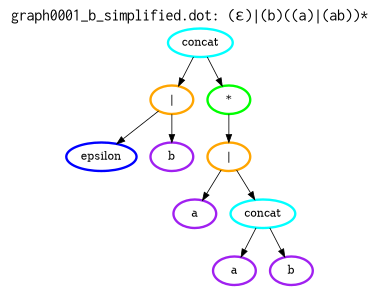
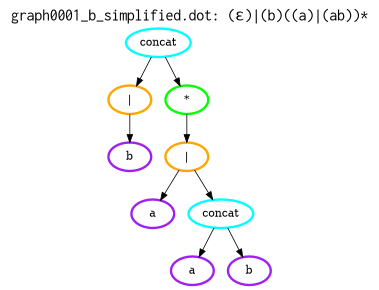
(101, 157) -> none
